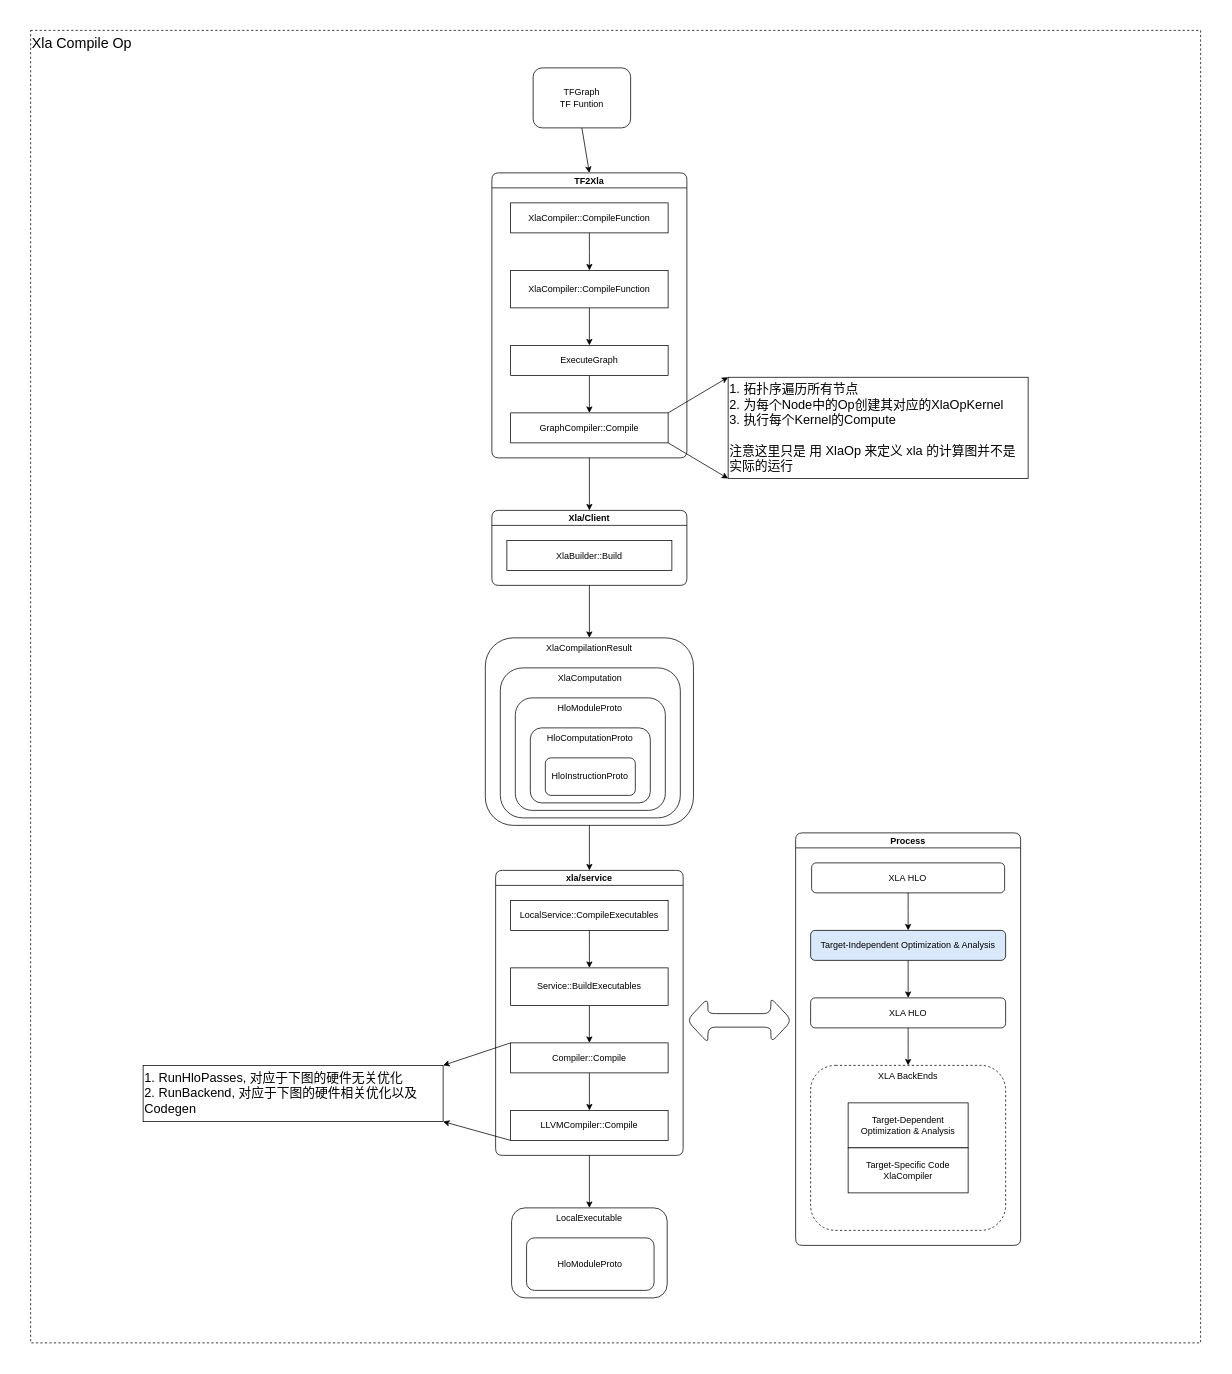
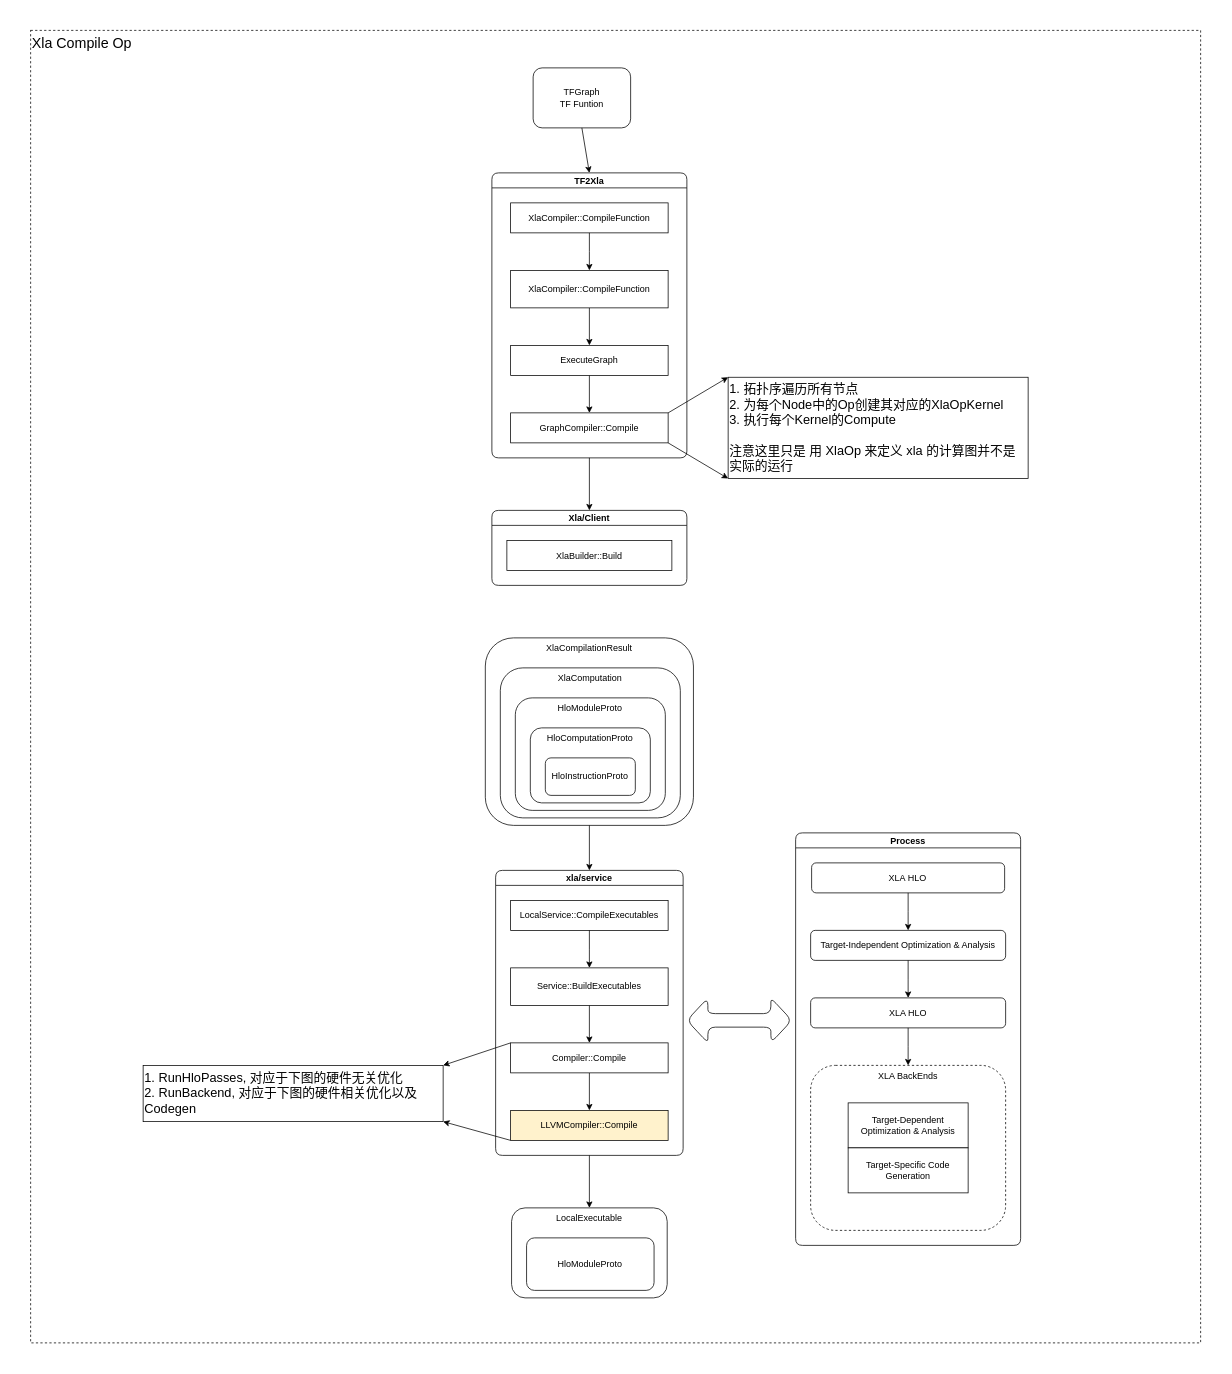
(589, 610) -> none
(908, 945) -> (908, 945)
(589, 1125) -> (589, 1125)
(908, 1170) -> (908, 1170)
